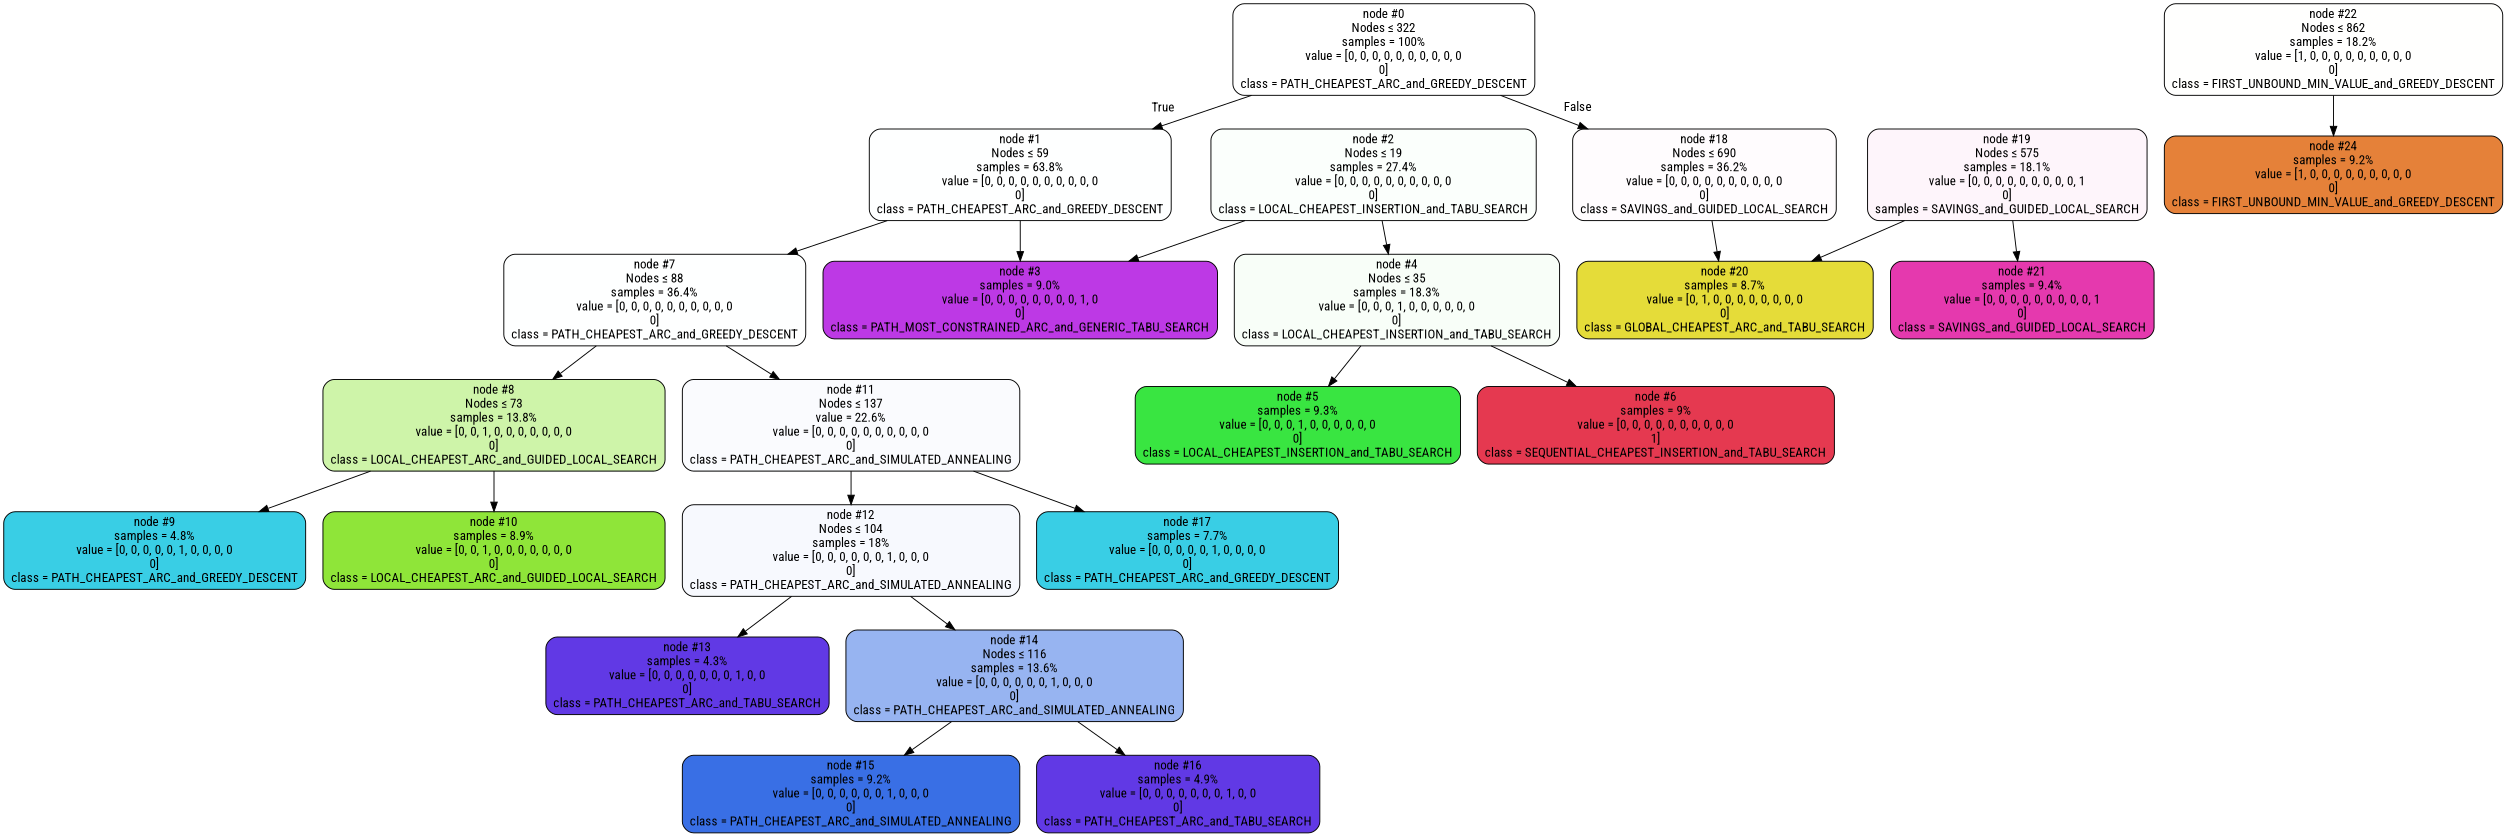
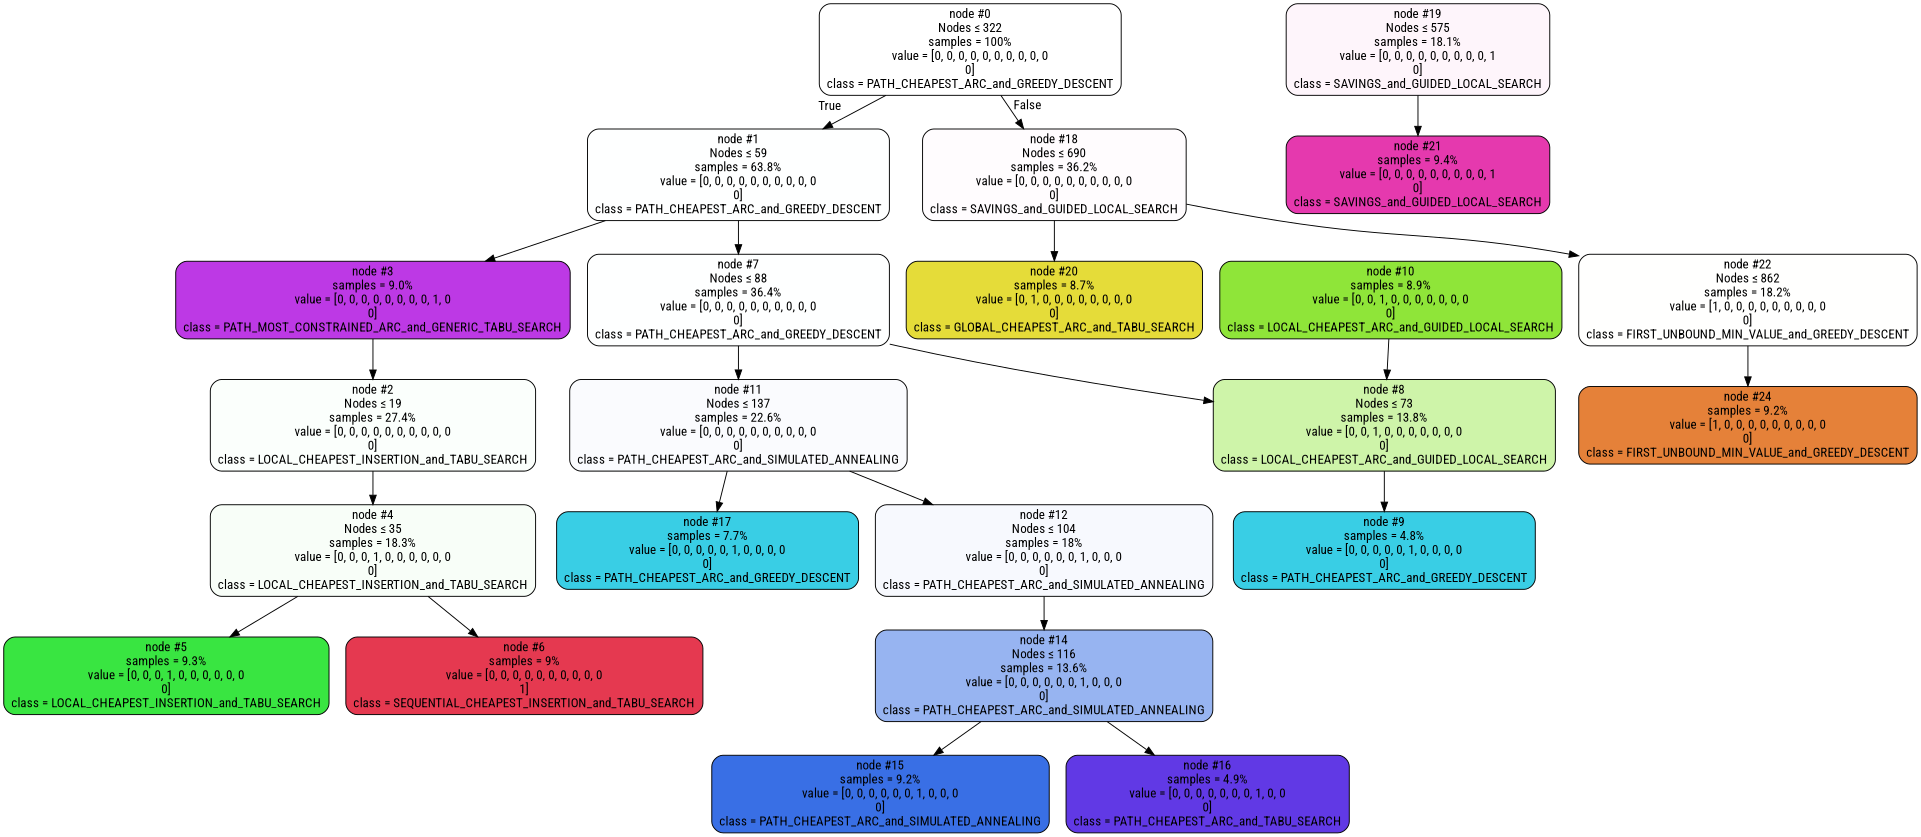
(2007, 209) -> (1418, 84)
none -> (1377, 233)
(1192, 239) -> (373, 354)
(1863, 239) -> none
(851, 418) -> (738, 418)
(494, 487) -> (1388, 354)
(687, 676) -> none
